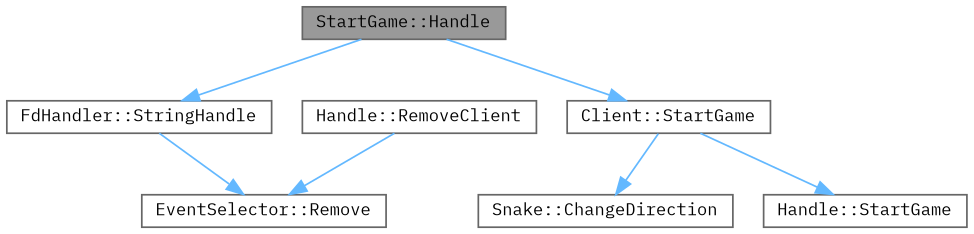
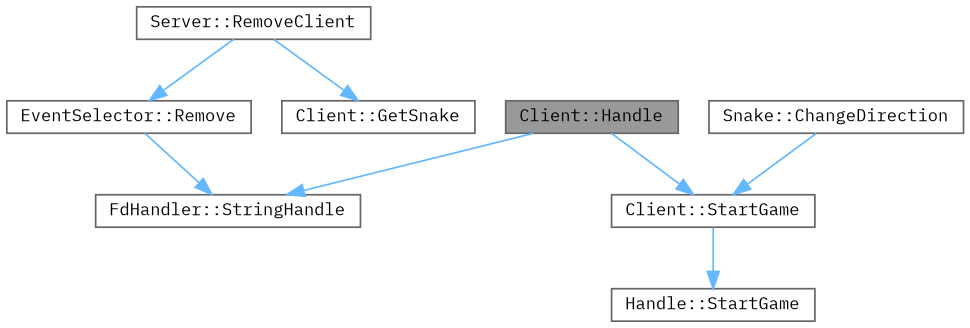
(404, 23) -> (592, 117)
none -> (378, 117)
(419, 117) -> (254, 23)
(642, 157) -> (782, 159)
(194, 159) -> (172, 158)
